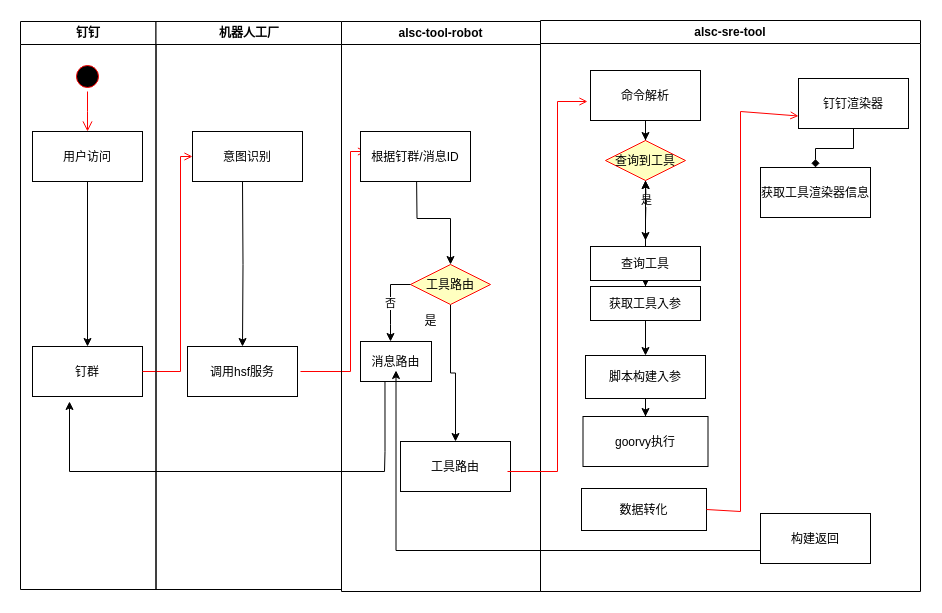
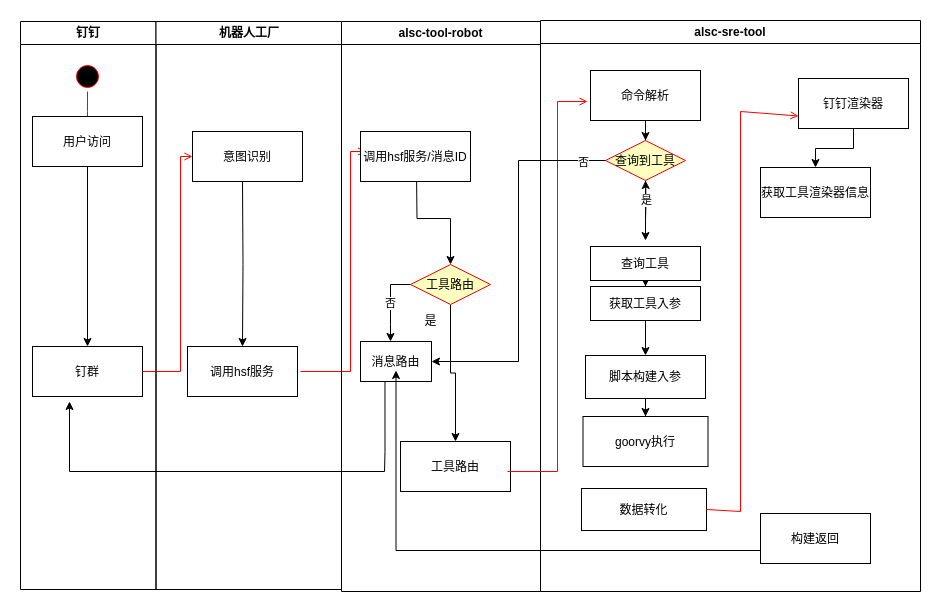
(88, 157) -> (88, 142)
(415, 157) -> (415, 157)
(816, 158) -> (816, 159)
(646, 243) -> none
none -> (519, 258)
